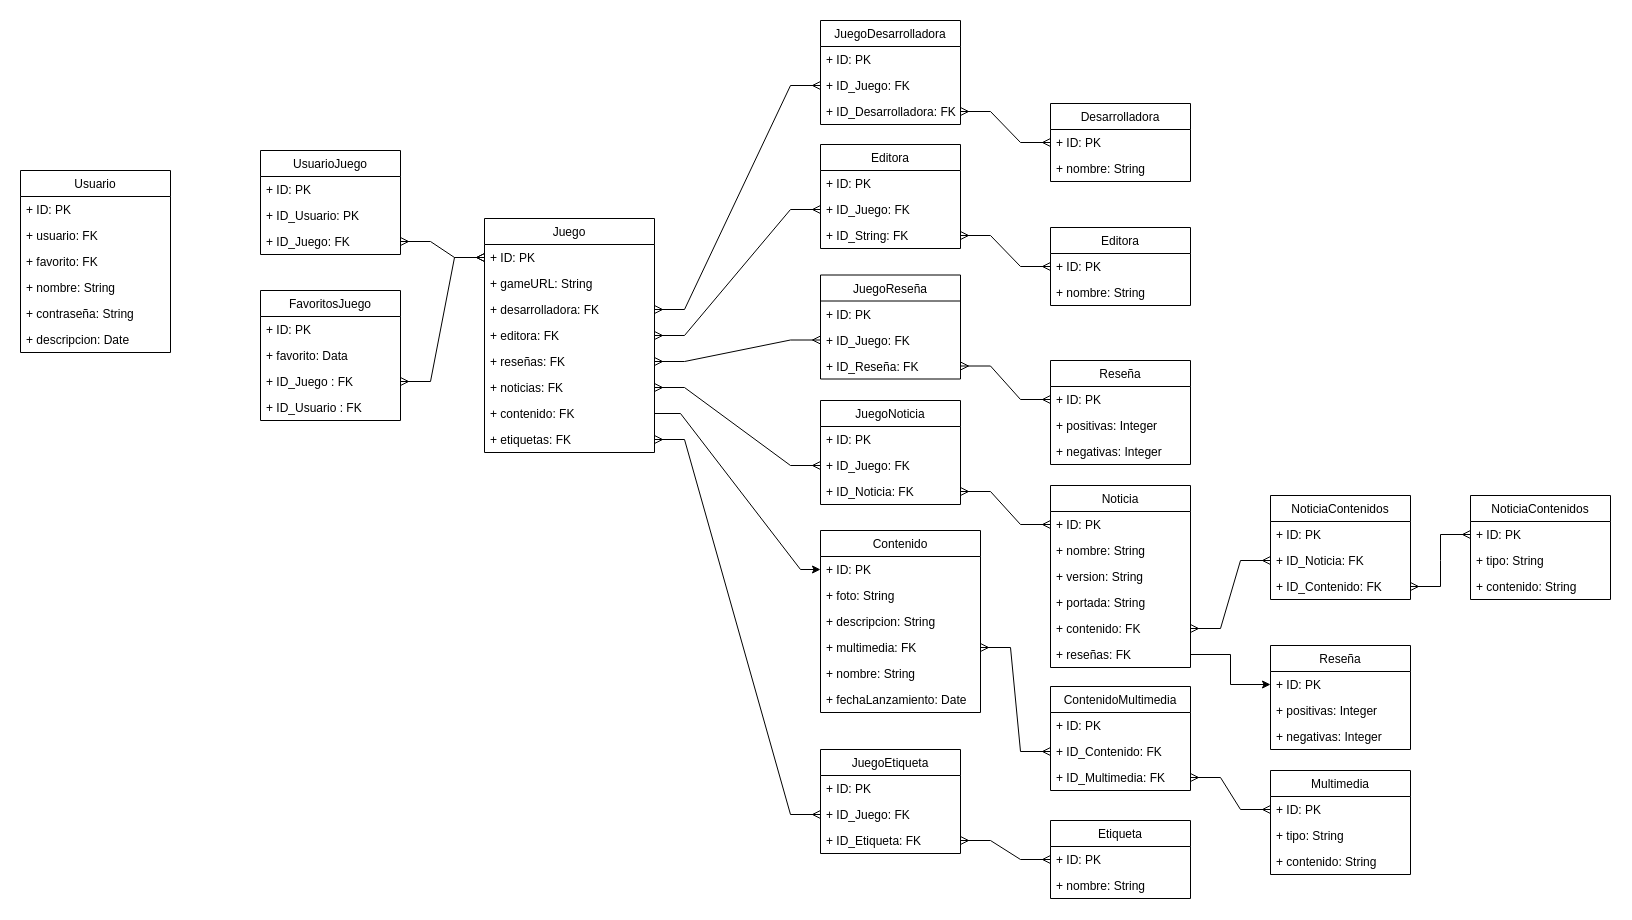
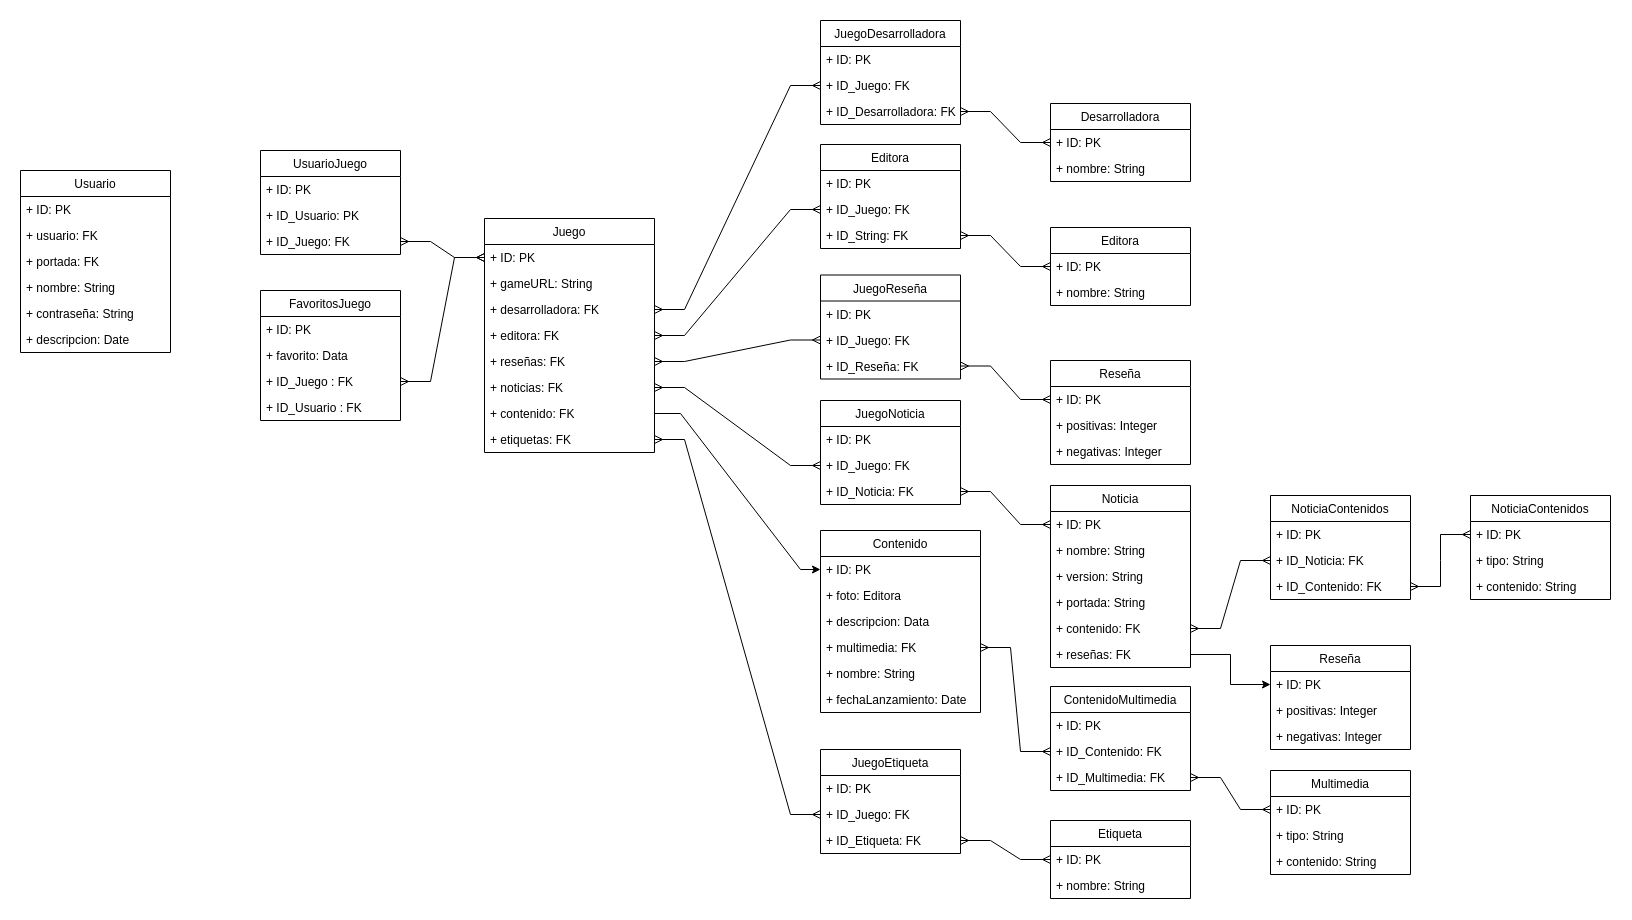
(67, 262) -> (65, 262)
(867, 596) -> (870, 596)
(887, 622) -> (882, 622)
